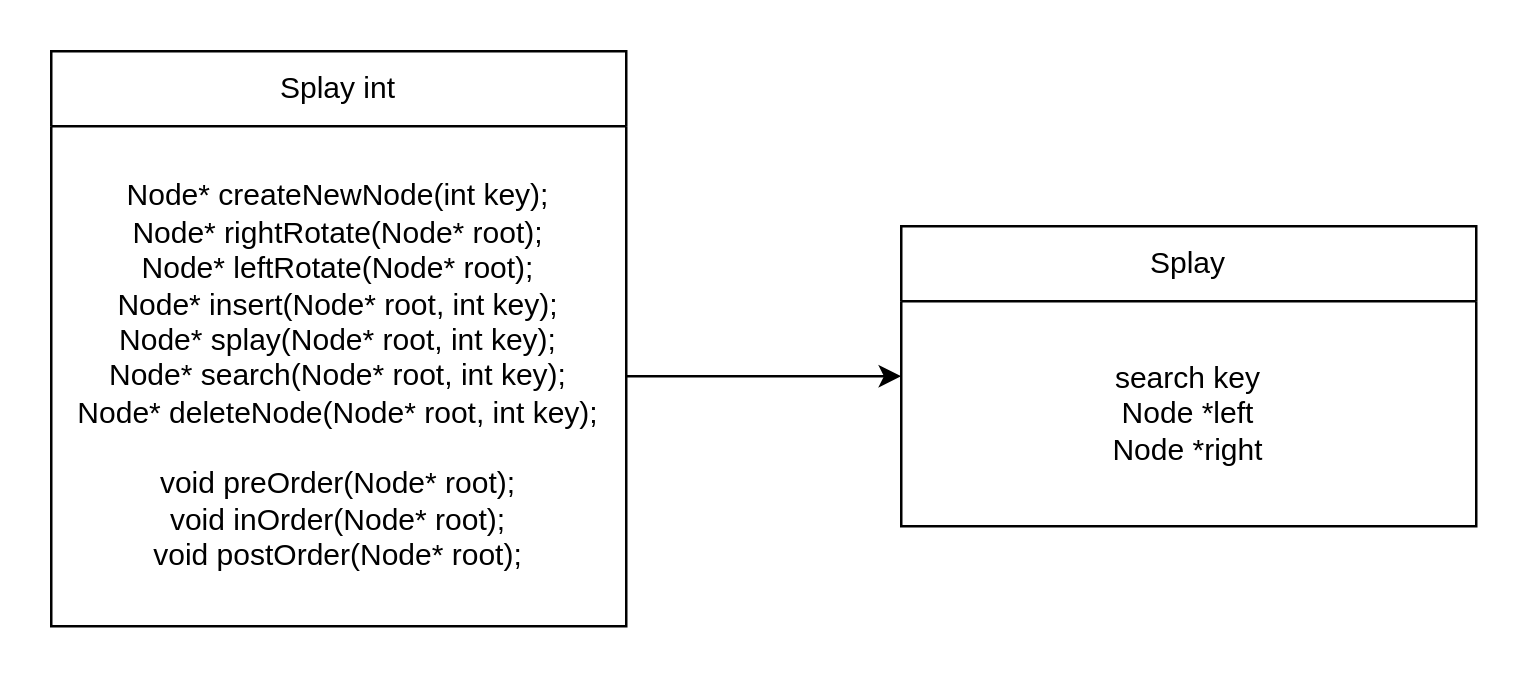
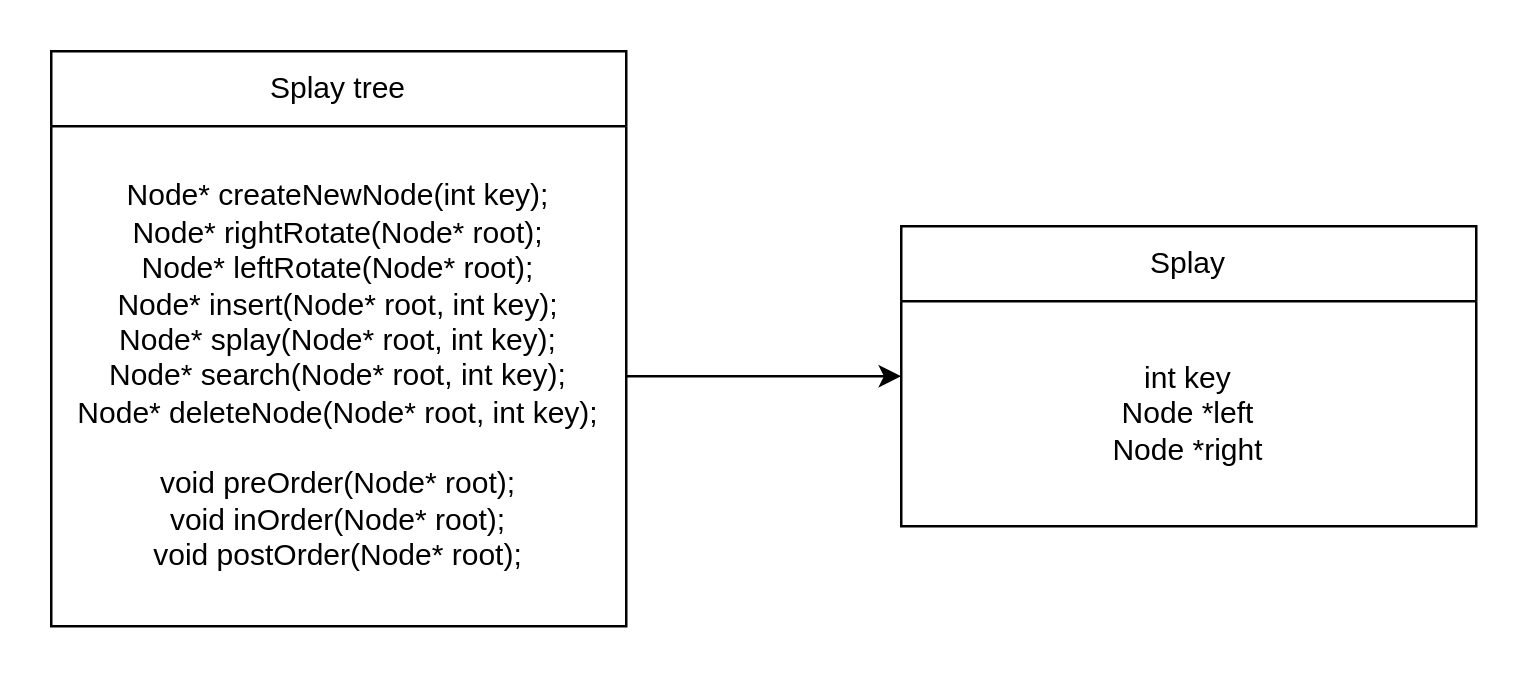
(339, 89) -> (339, 89)
(1189, 414) -> (1189, 414)
